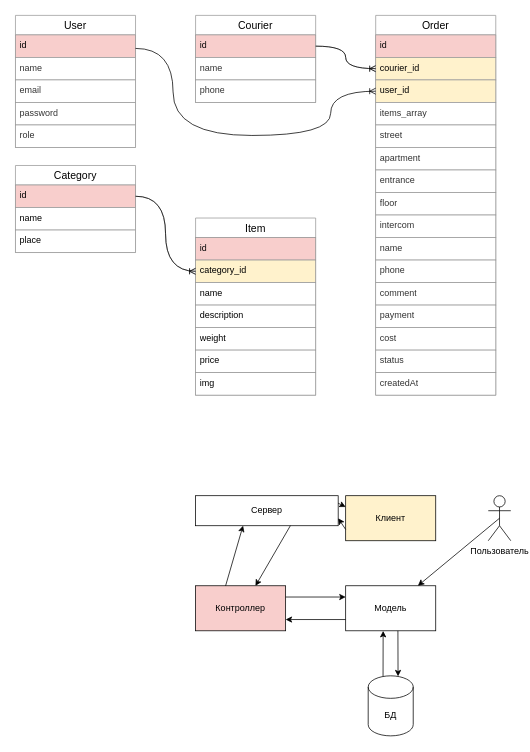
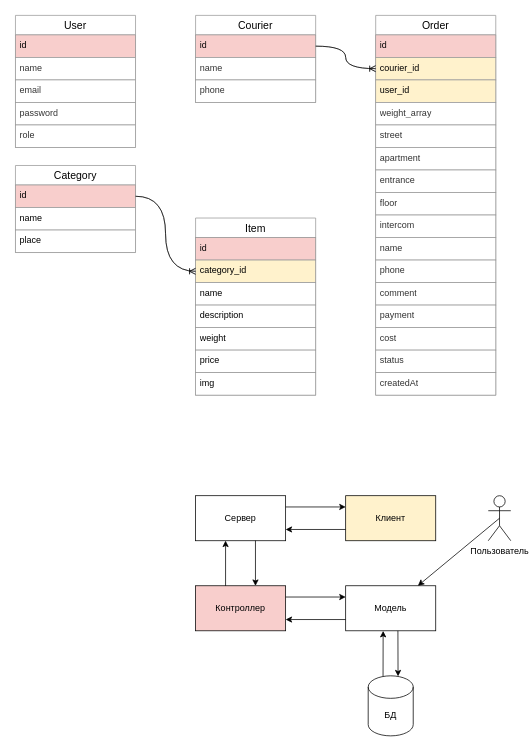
(406, 113) -> (409, 113)
(237, 135) -> none
(267, 510) -> (240, 518)
